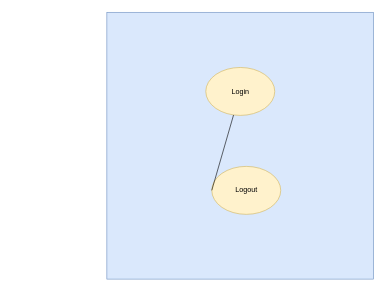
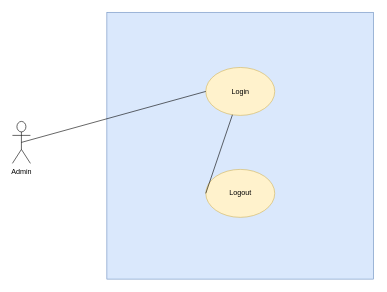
none -> (115, 117)
none -> (21, 143)
(246, 191) -> (240, 194)
